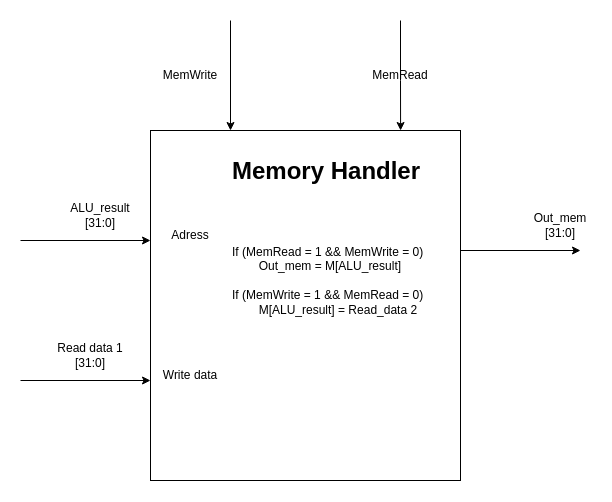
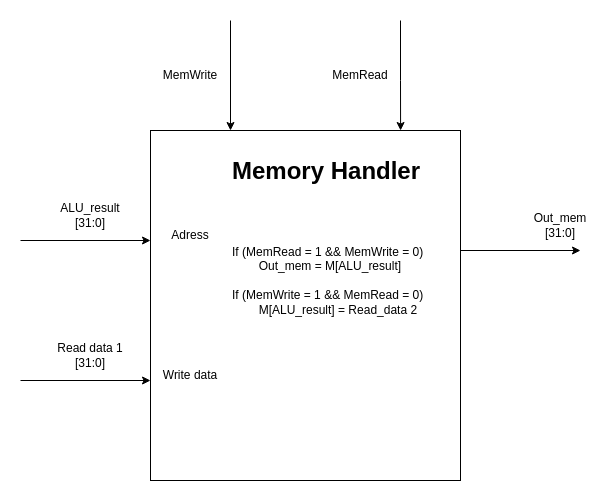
(401, 76) -> (361, 76)
(101, 216) -> (91, 216)
